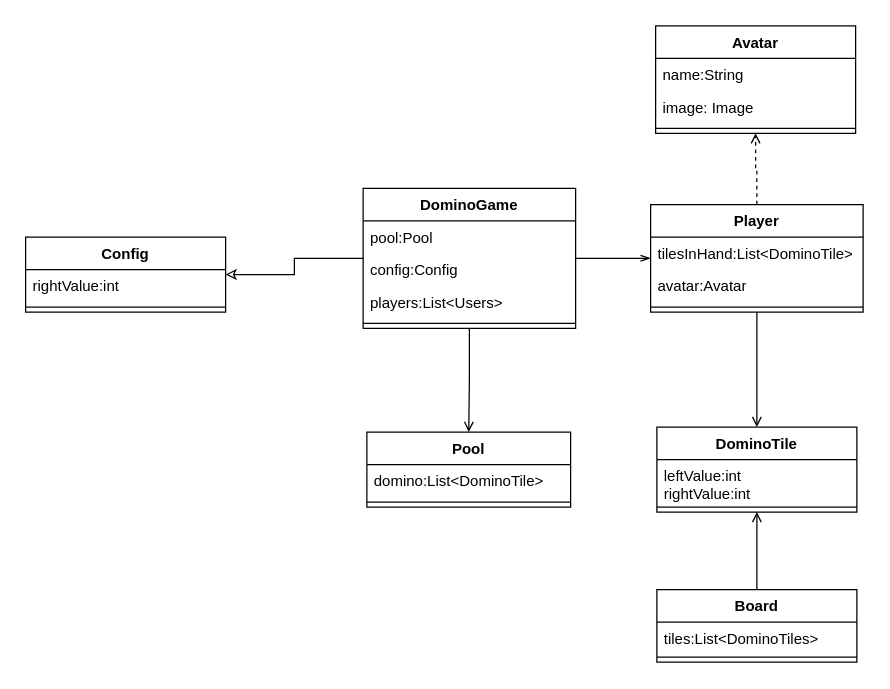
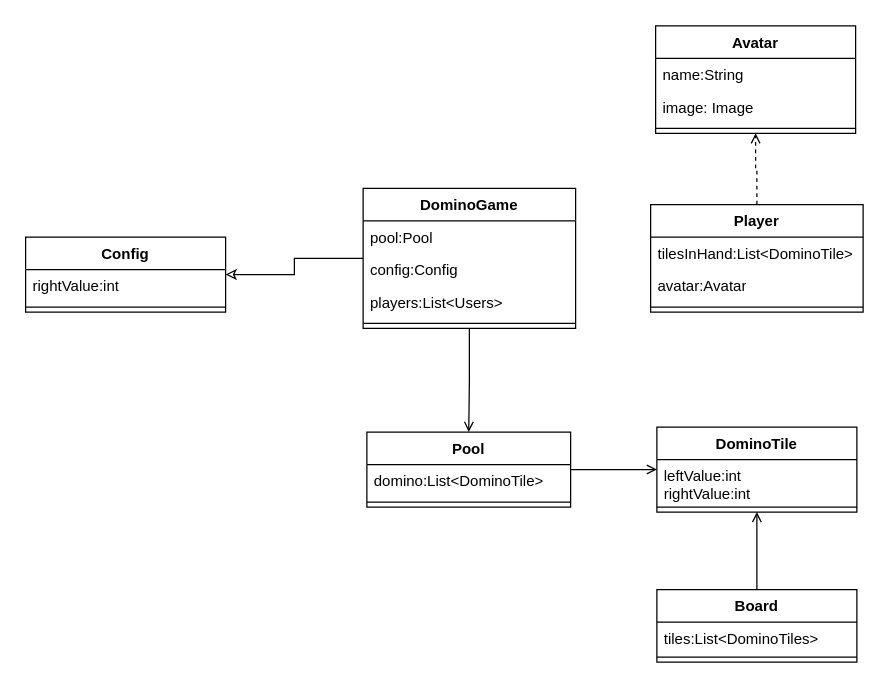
(612, 258) -> none
(757, 369) -> none
none -> (613, 469)
